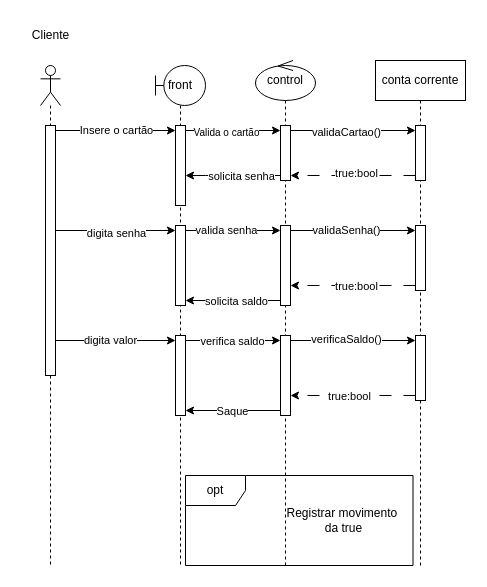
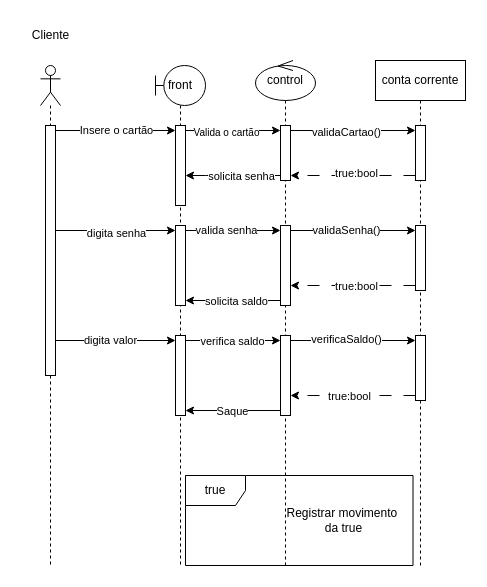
(216, 491) -> (216, 491)
